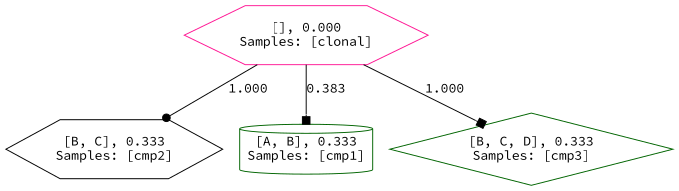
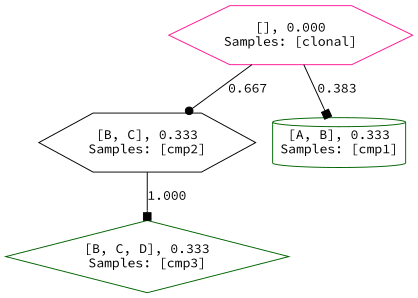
(248, 89) -> (248, 89)
(420, 93) -> (147, 191)
